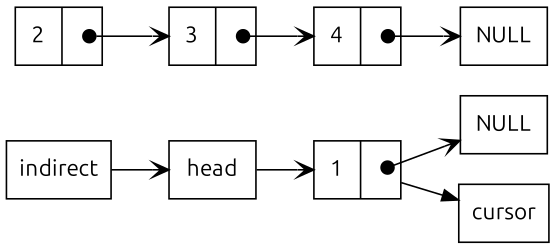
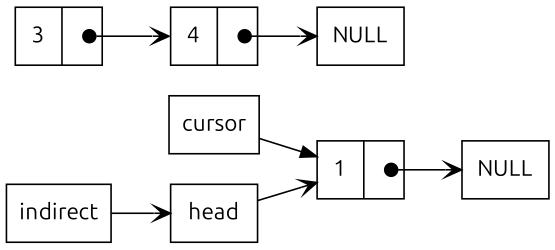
(59, 36) -> none
(422, 189) -> (281, 145)
